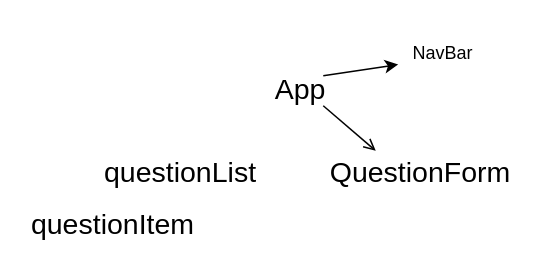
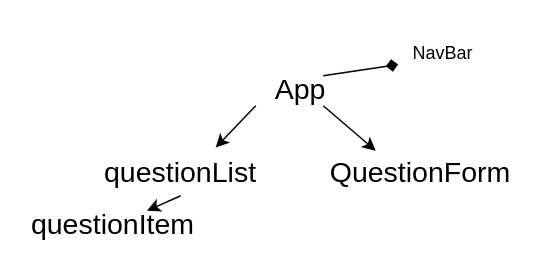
(387, 66) -> (386, 66)
none -> (239, 123)
(369, 145) -> (367, 143)
none -> (169, 201)
